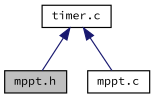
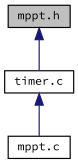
(53, 54) -> (39, 55)
